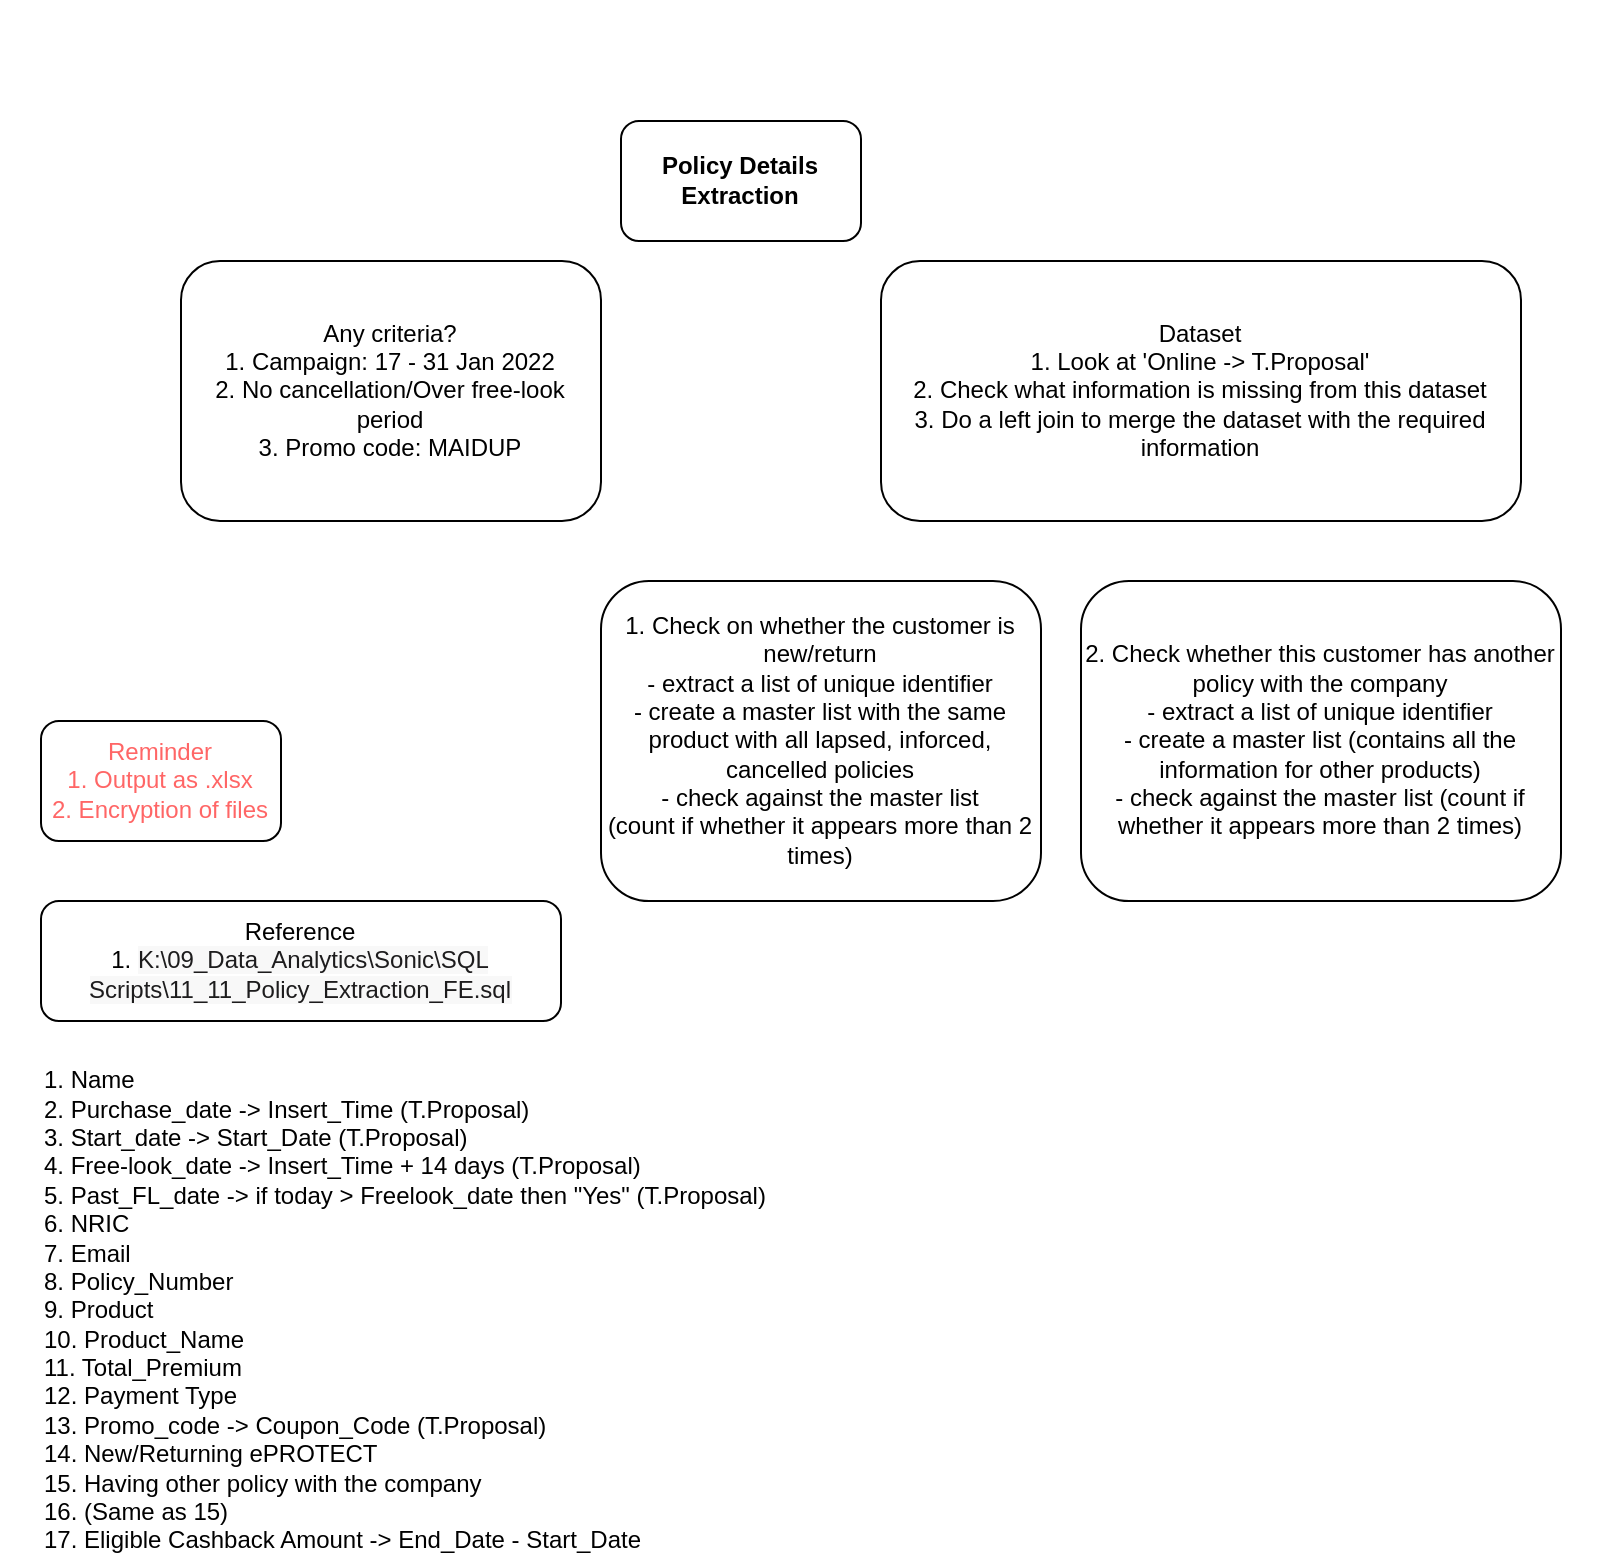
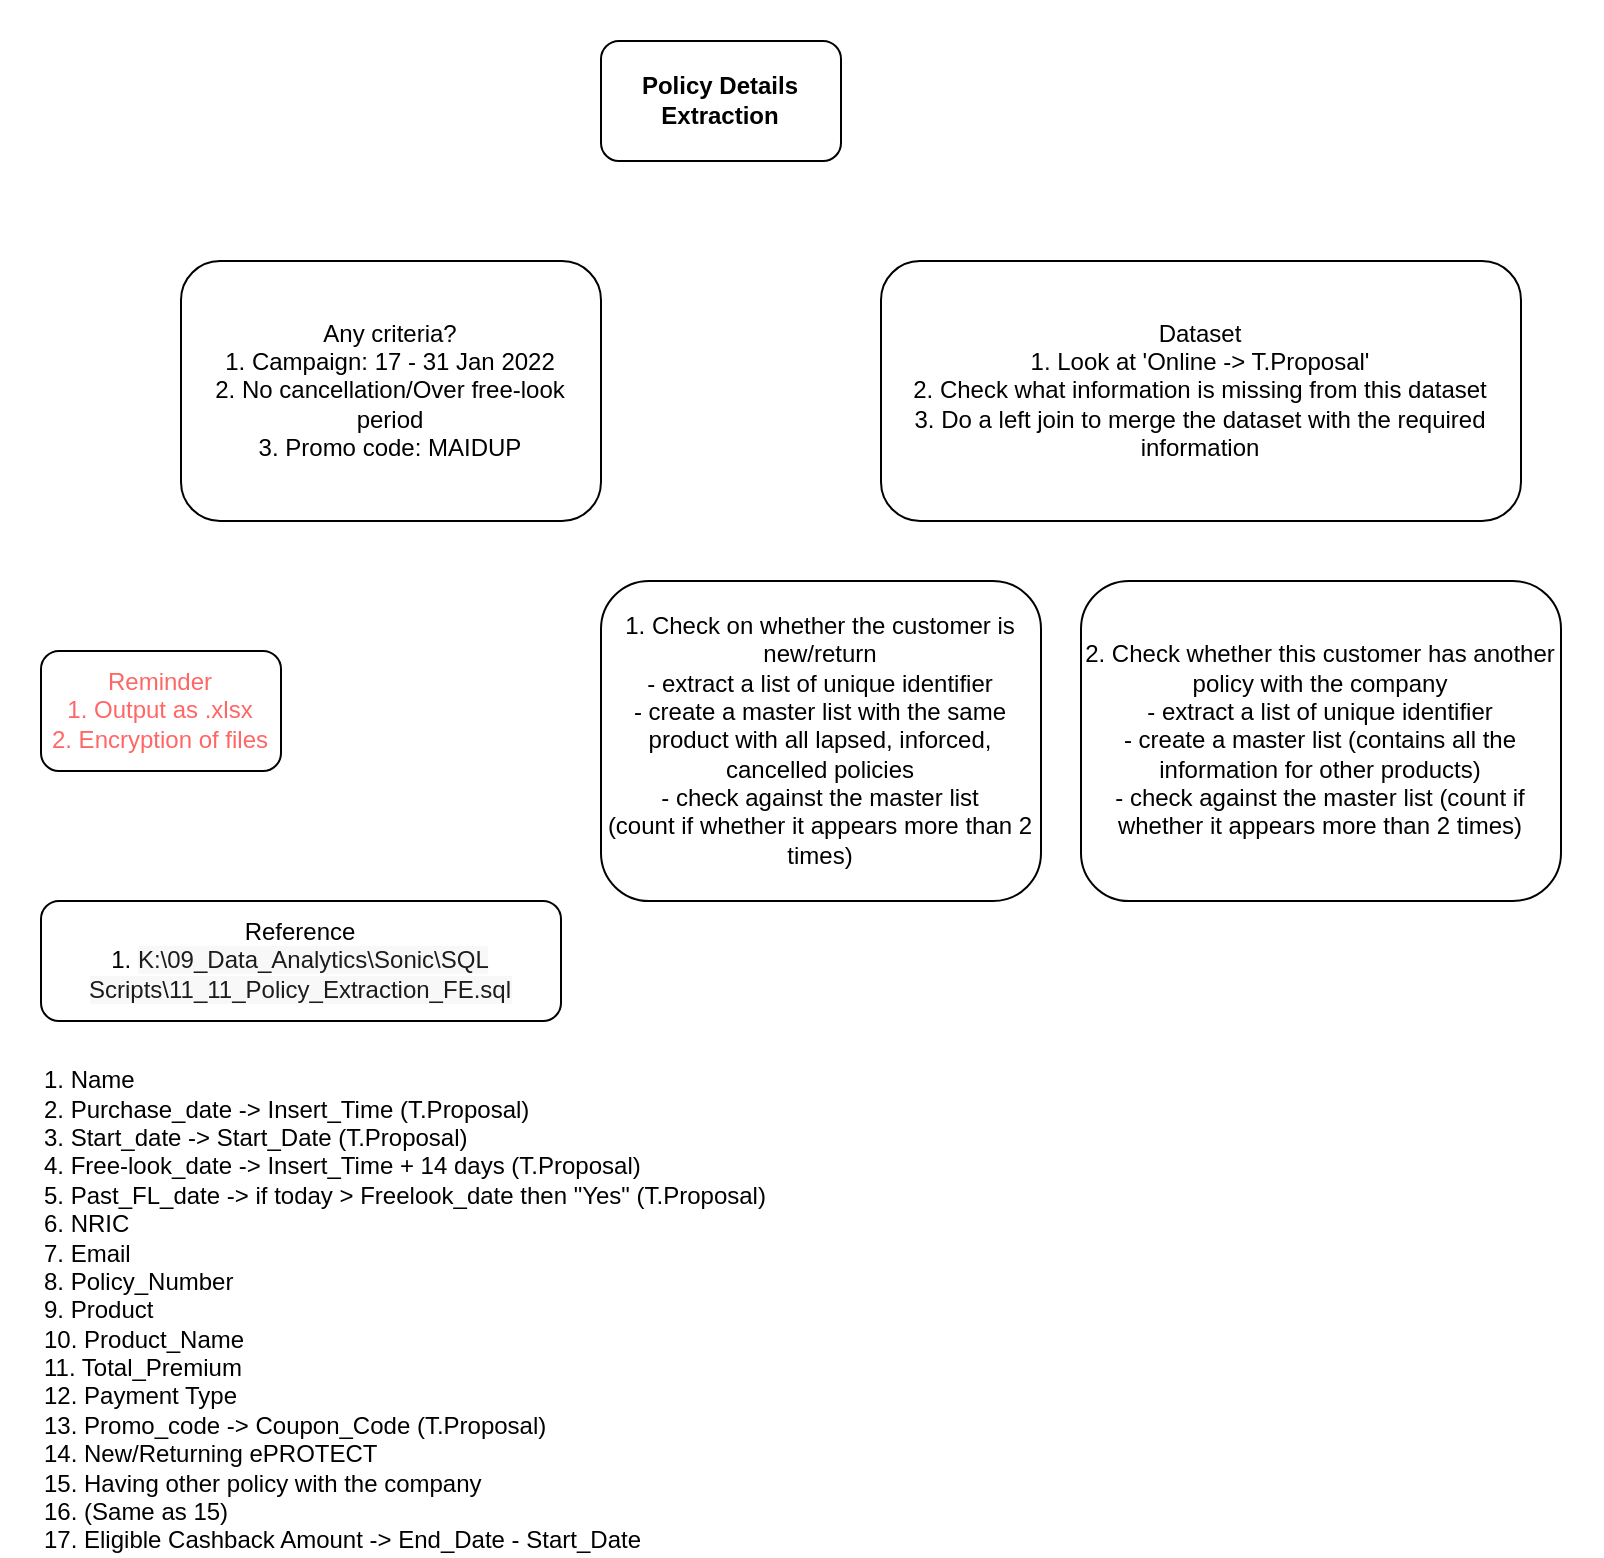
(741, 181) -> (721, 101)
(161, 781) -> (161, 711)
